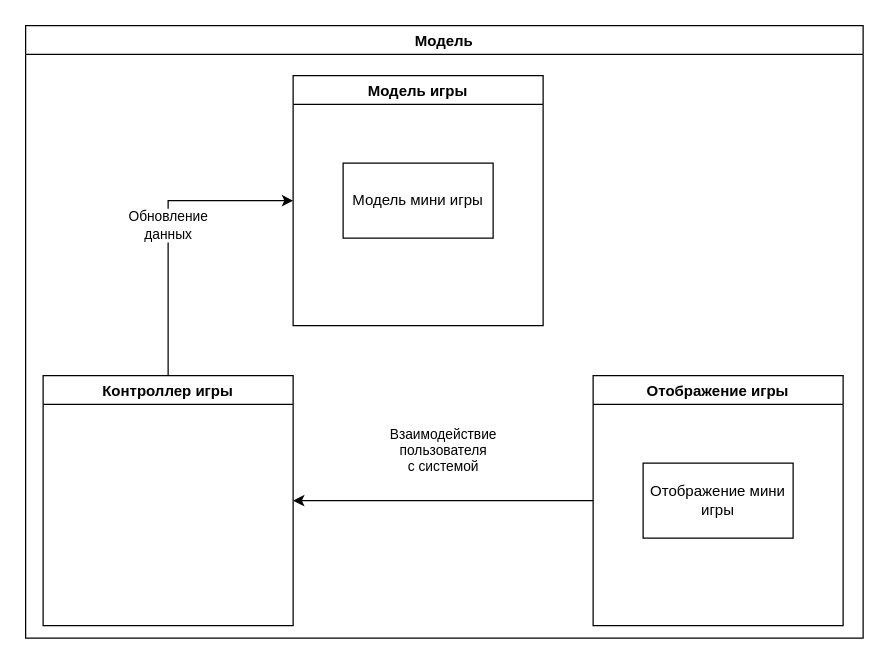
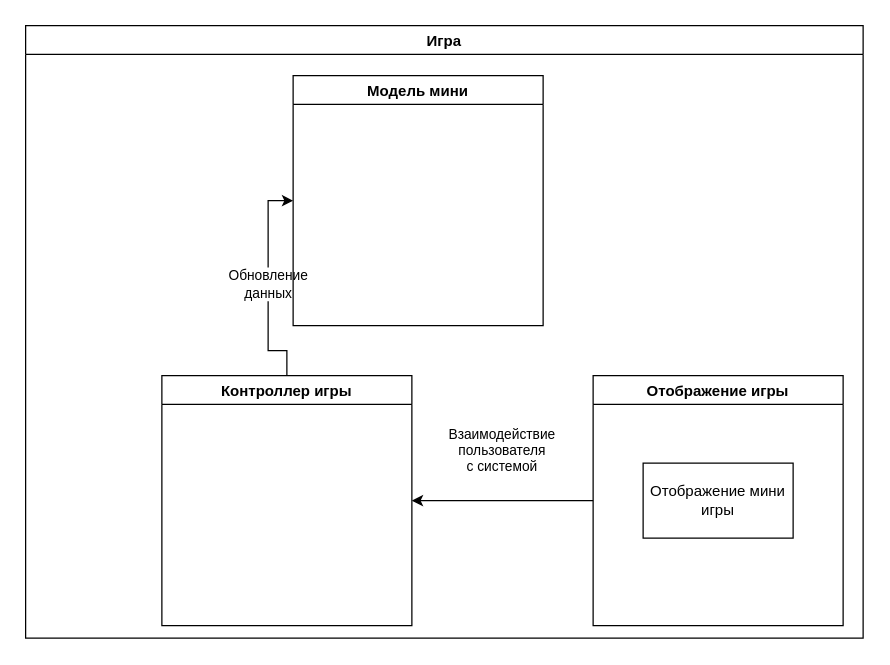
(444, 41) -> (444, 41)
(418, 91) -> (418, 91)
(418, 201) -> none
(168, 501) -> (287, 501)
